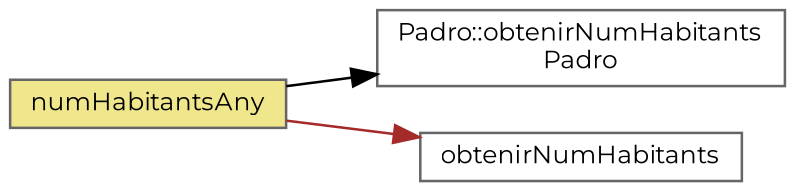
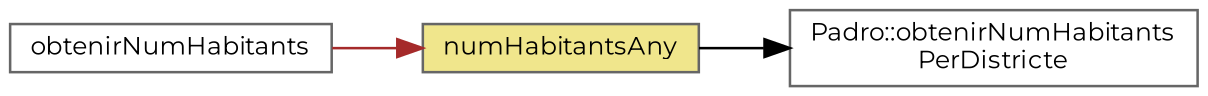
(581, 48) -> (994, 48)
(340, 127) -> (365, 48)
